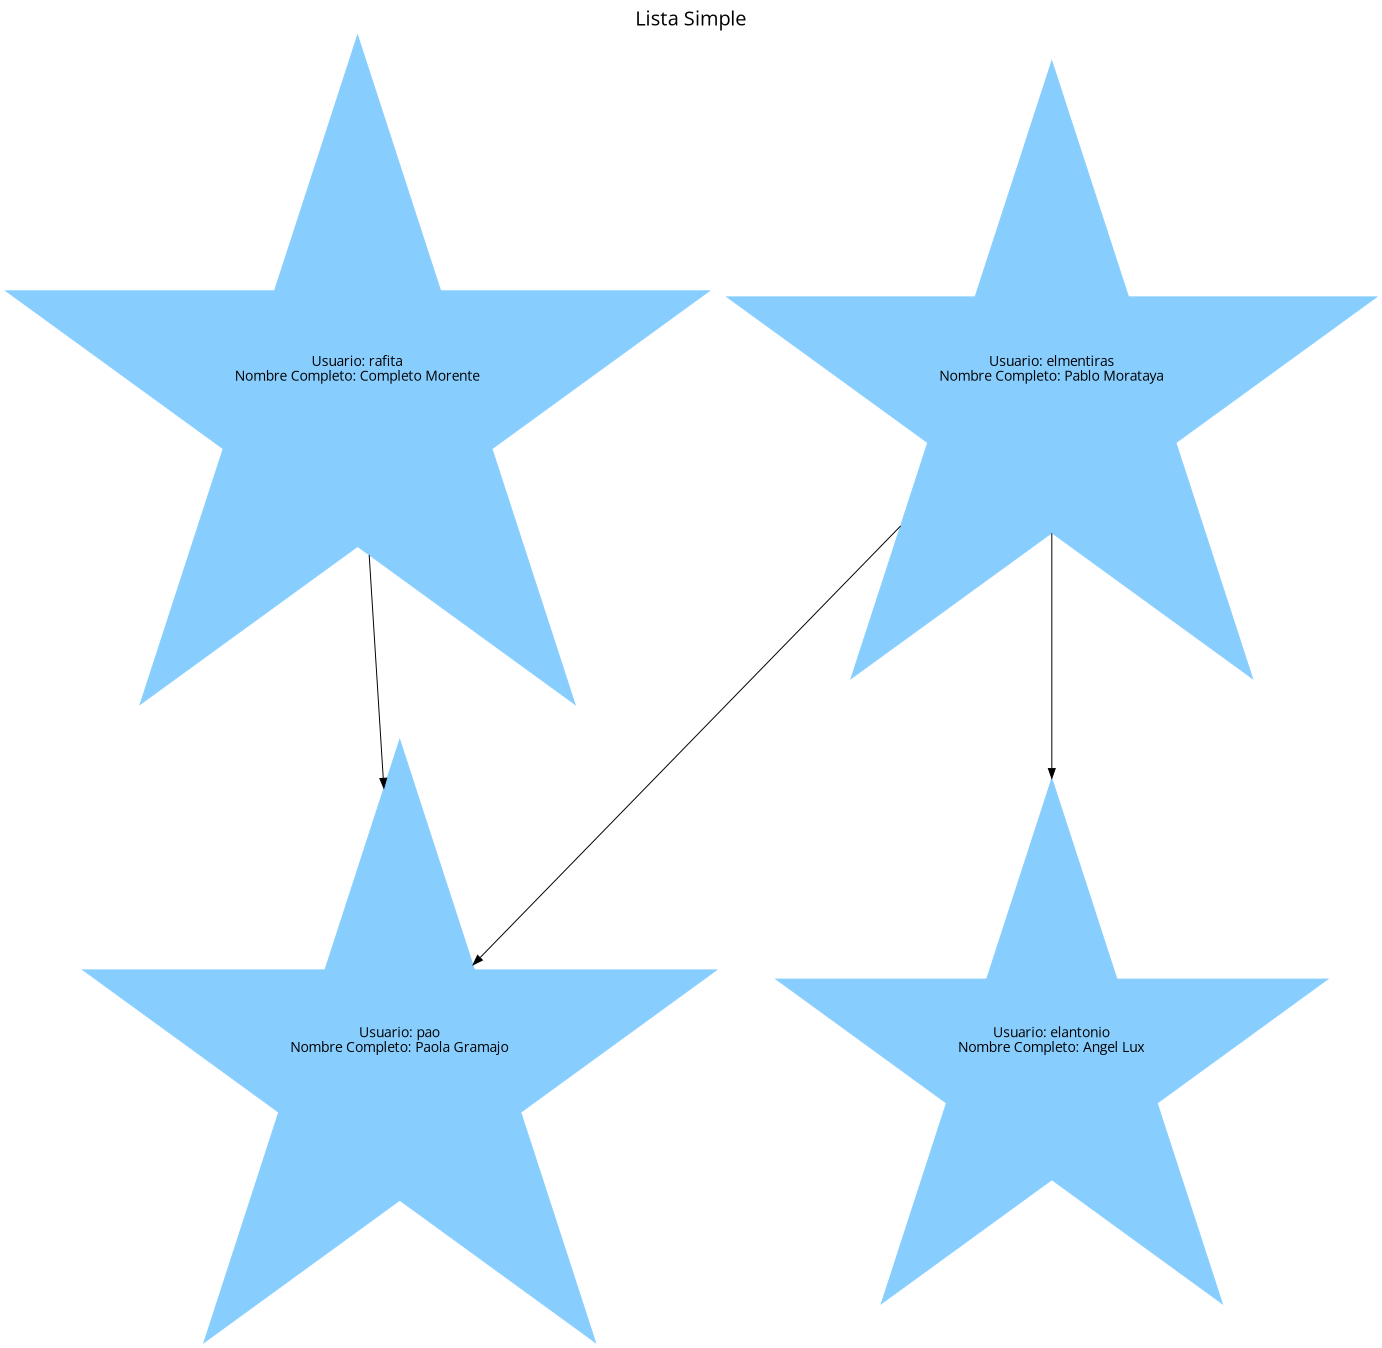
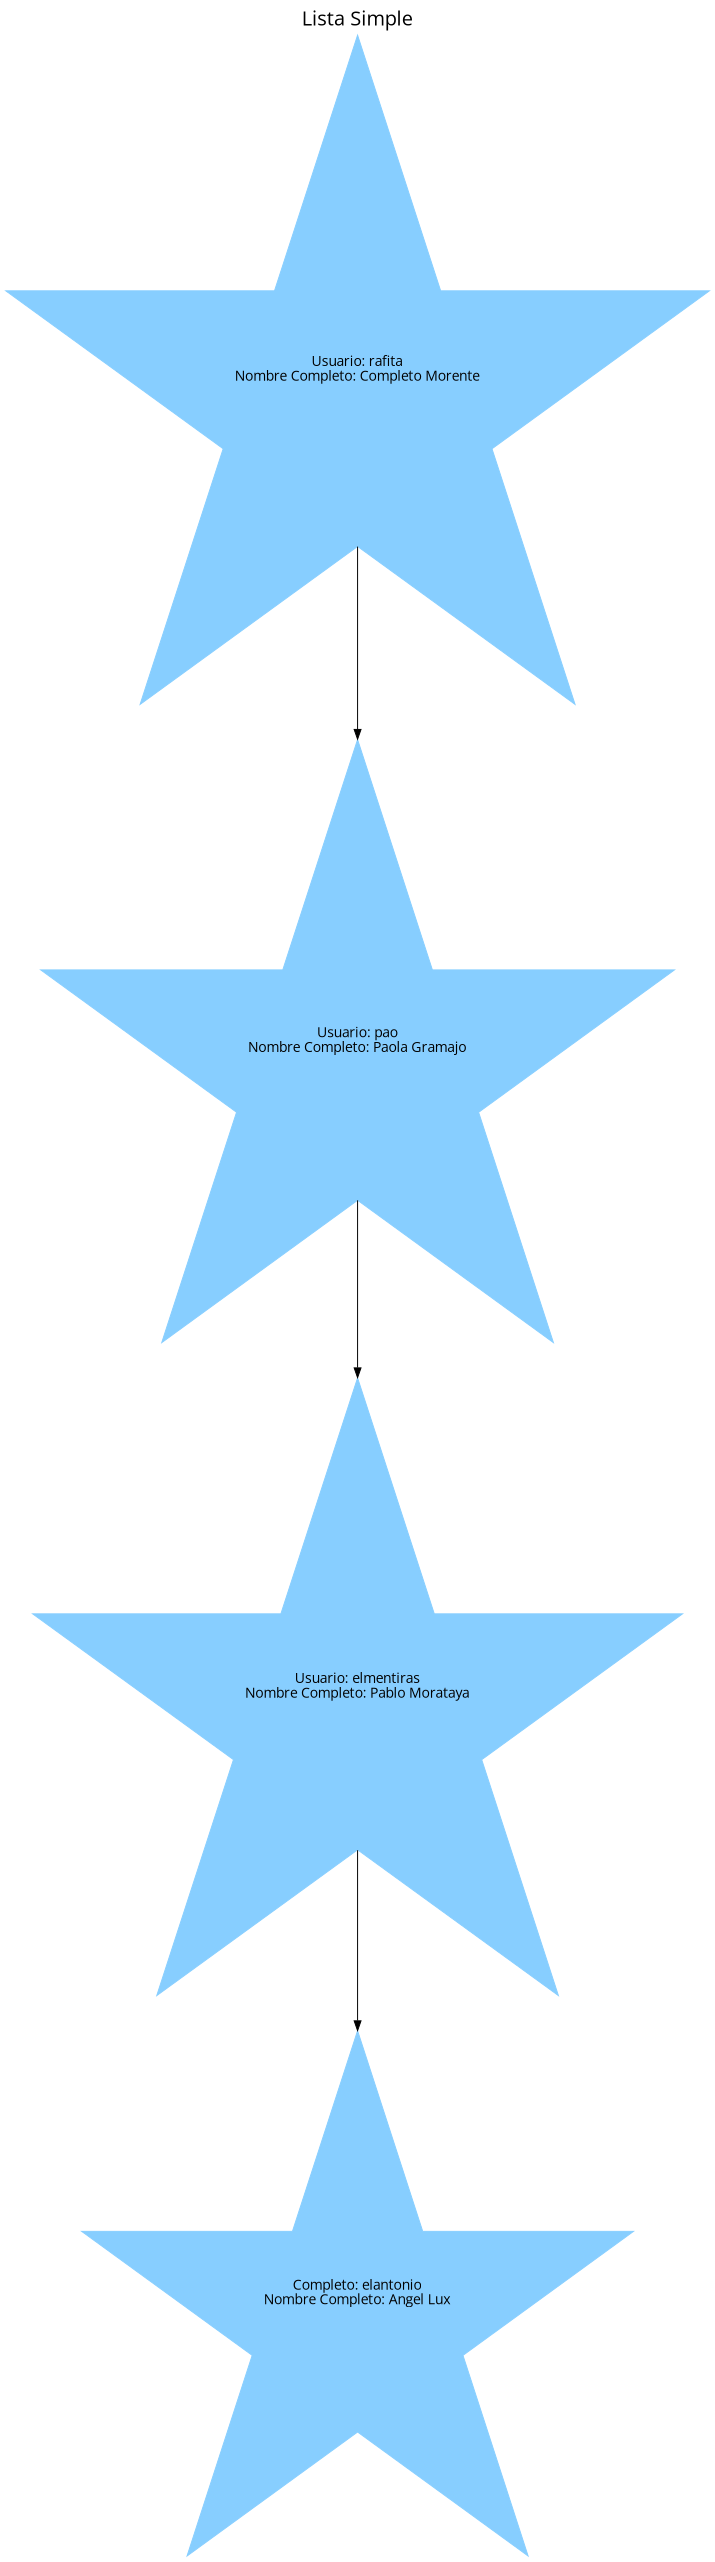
(690, 742) -> (358, 1284)
(1052, 1041) -> (358, 2293)
